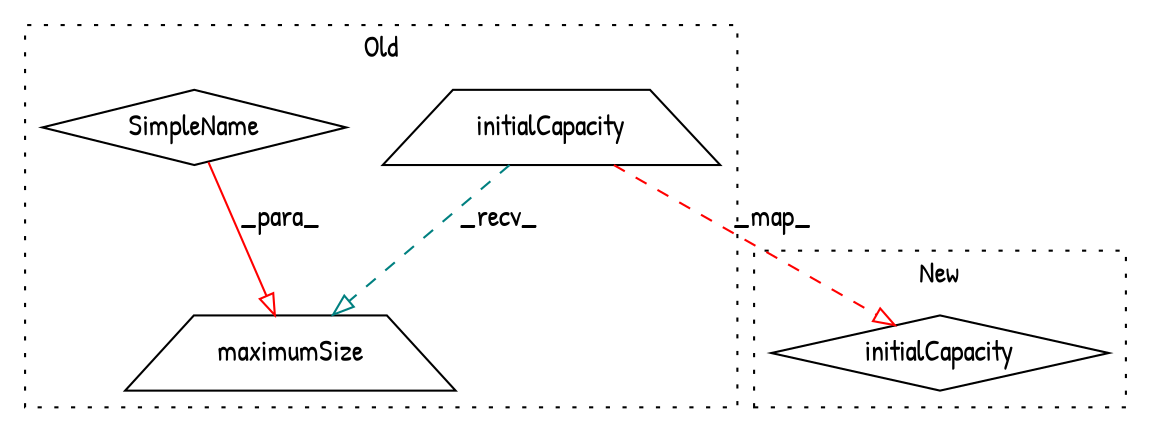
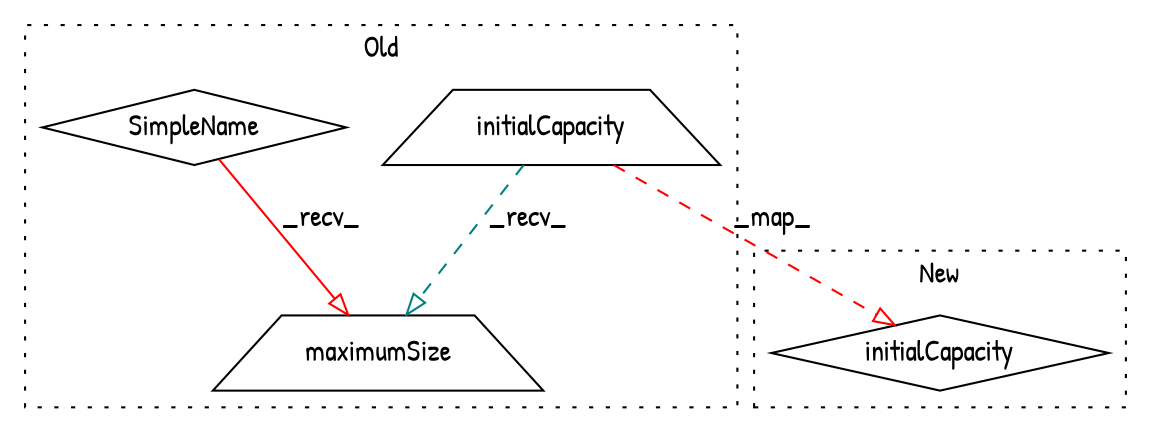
(281, 218) -> (322, 218)
